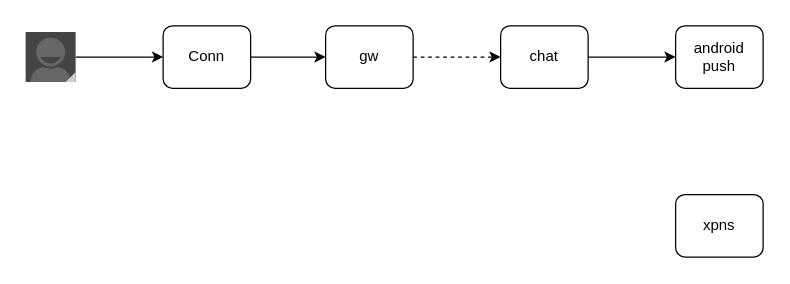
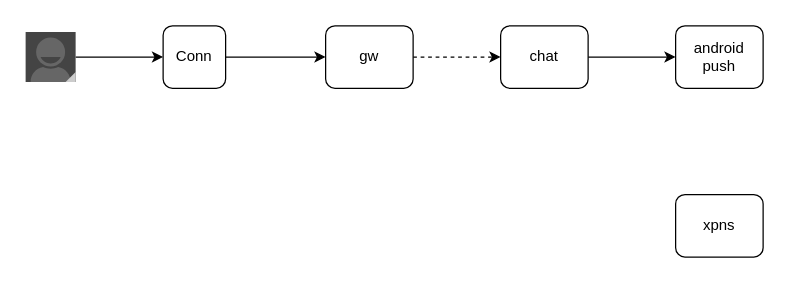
(207, 57) -> (194, 57)
